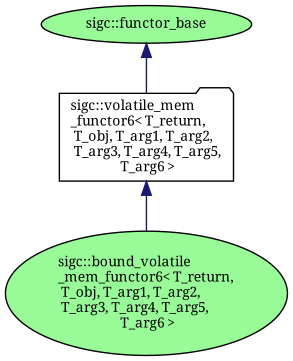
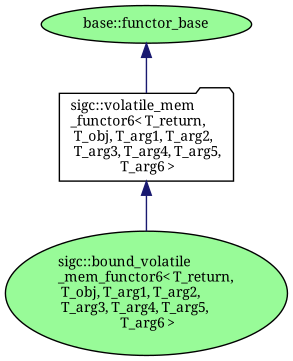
(146, 24) -> (146, 24)
